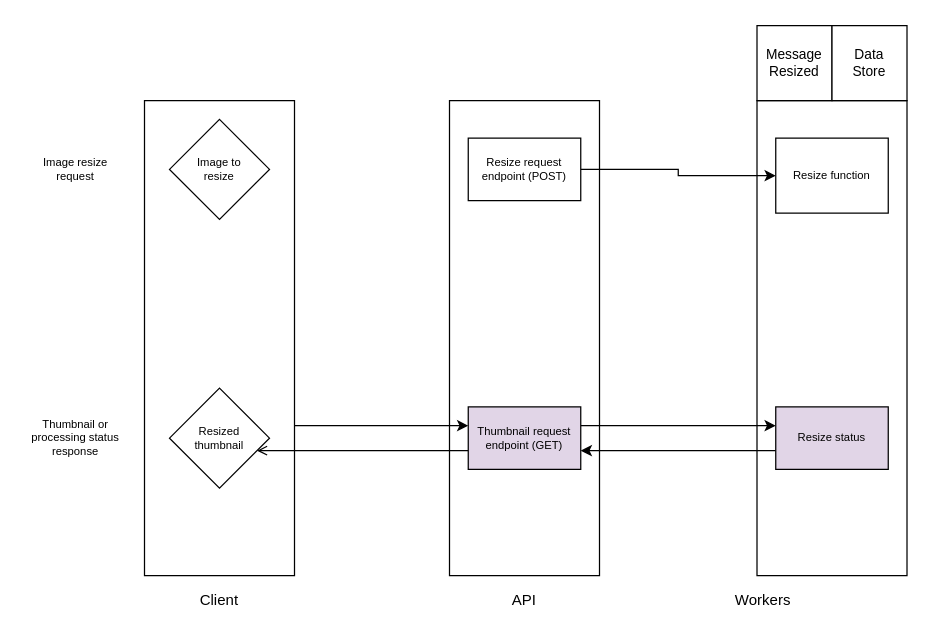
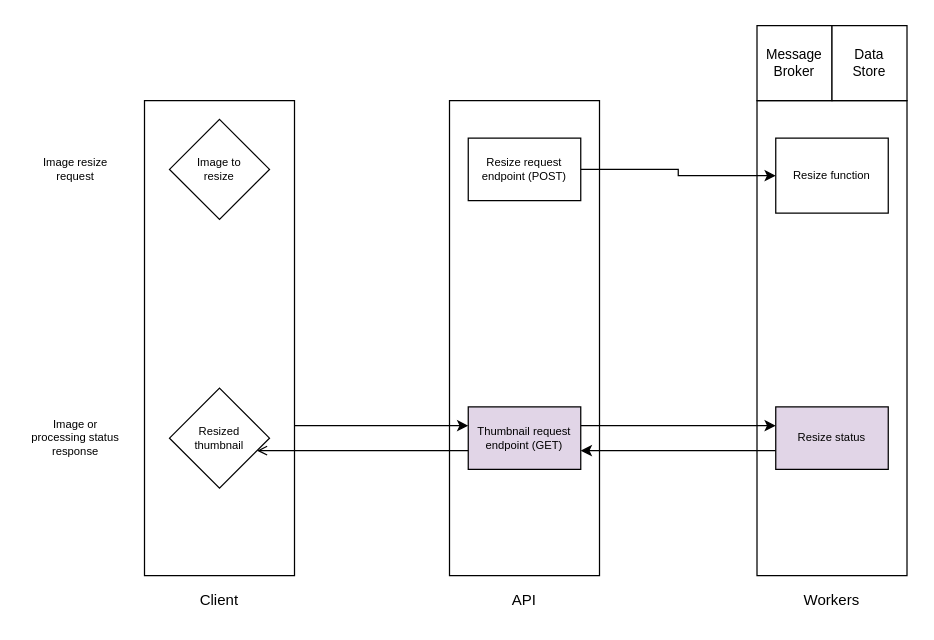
(794, 63) -> (794, 63)
(76, 438) -> (76, 438)
(763, 601) -> (832, 601)
